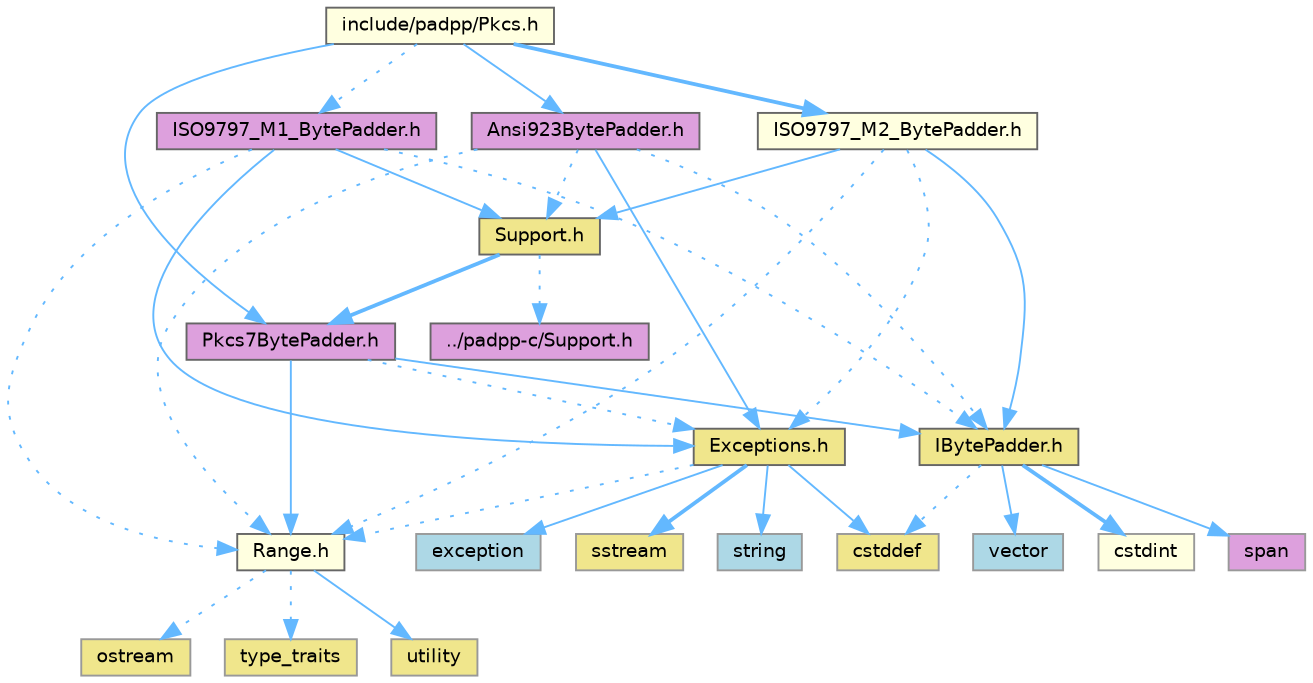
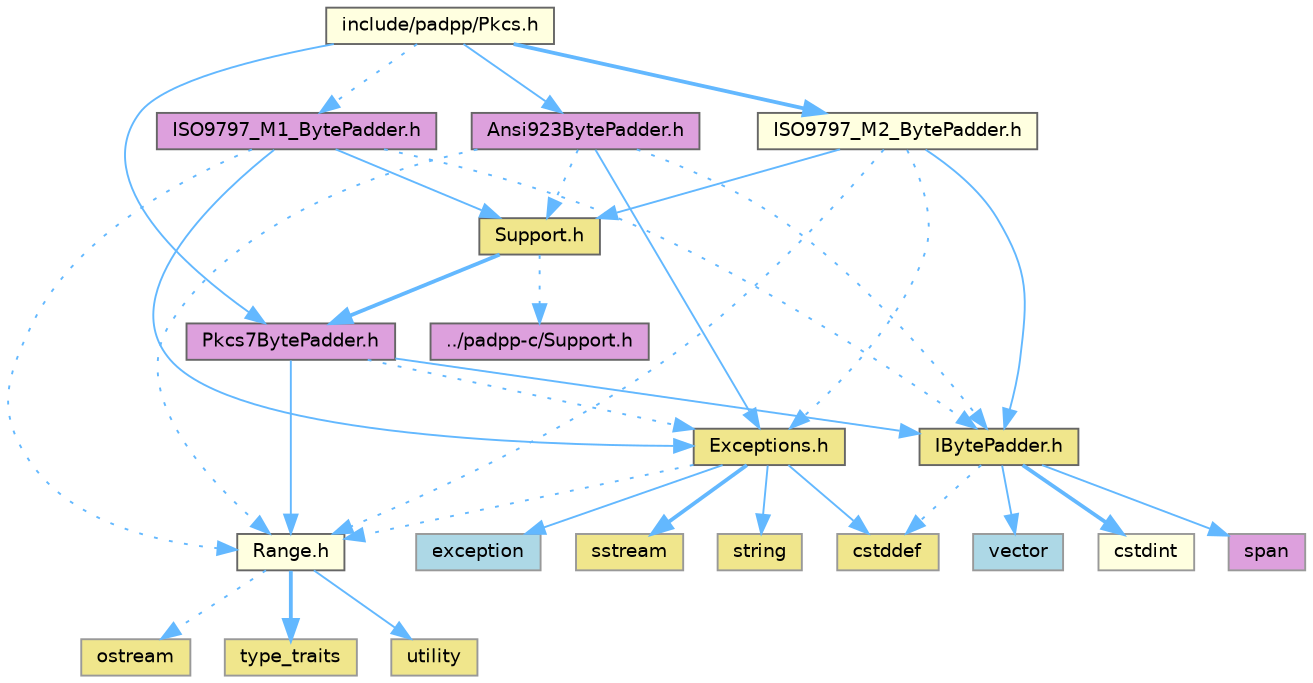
(760, 552) -> (760, 552)
(291, 595) -> (291, 595)
